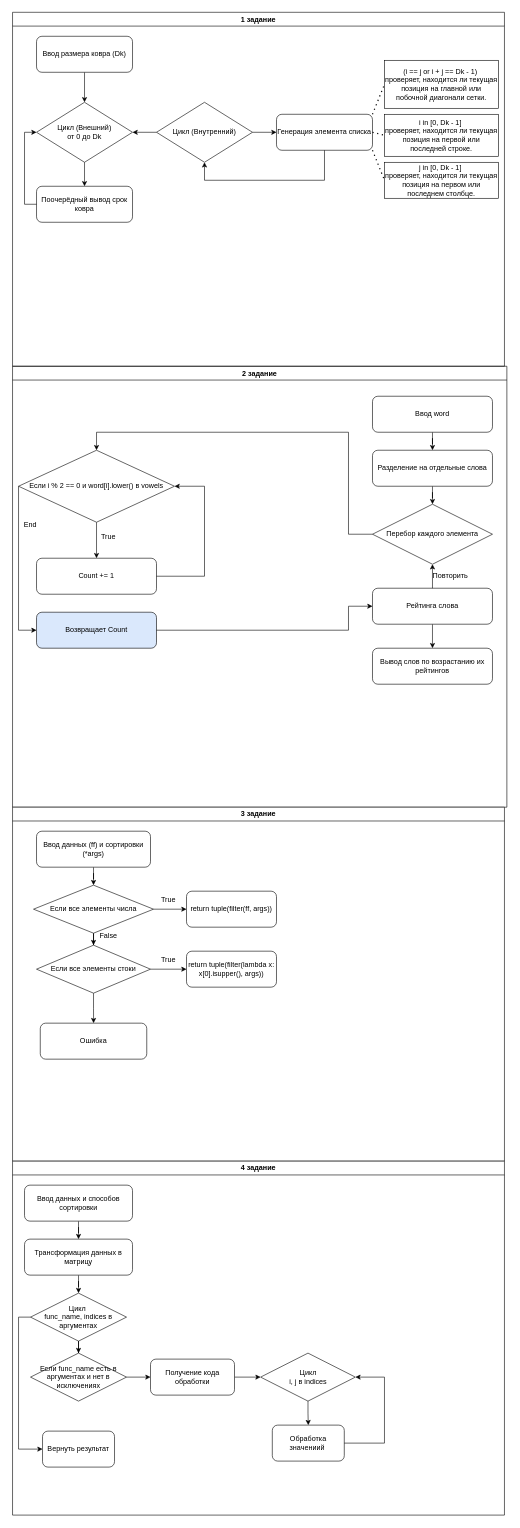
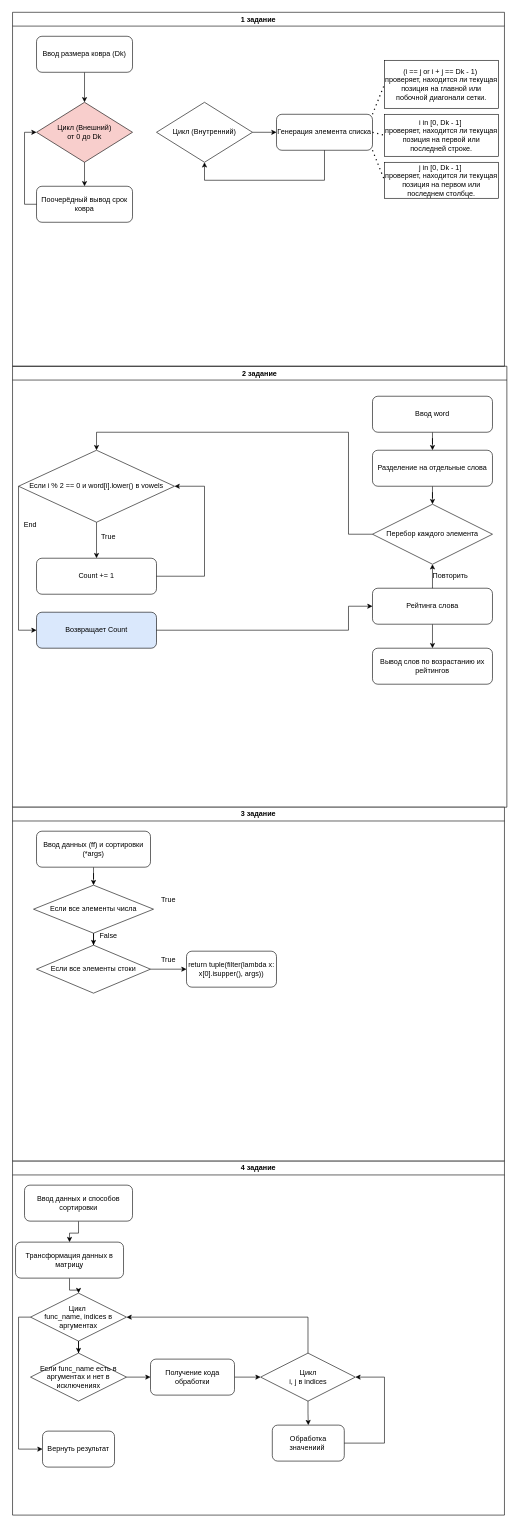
(84, 132) -> (84, 132)
(138, 132) -> none
(181, 909) -> none
(231, 909) -> none
(93, 1006) -> none
(93, 1041) -> none
(78, 1257) -> (69, 1260)
none -> (308, 1317)
